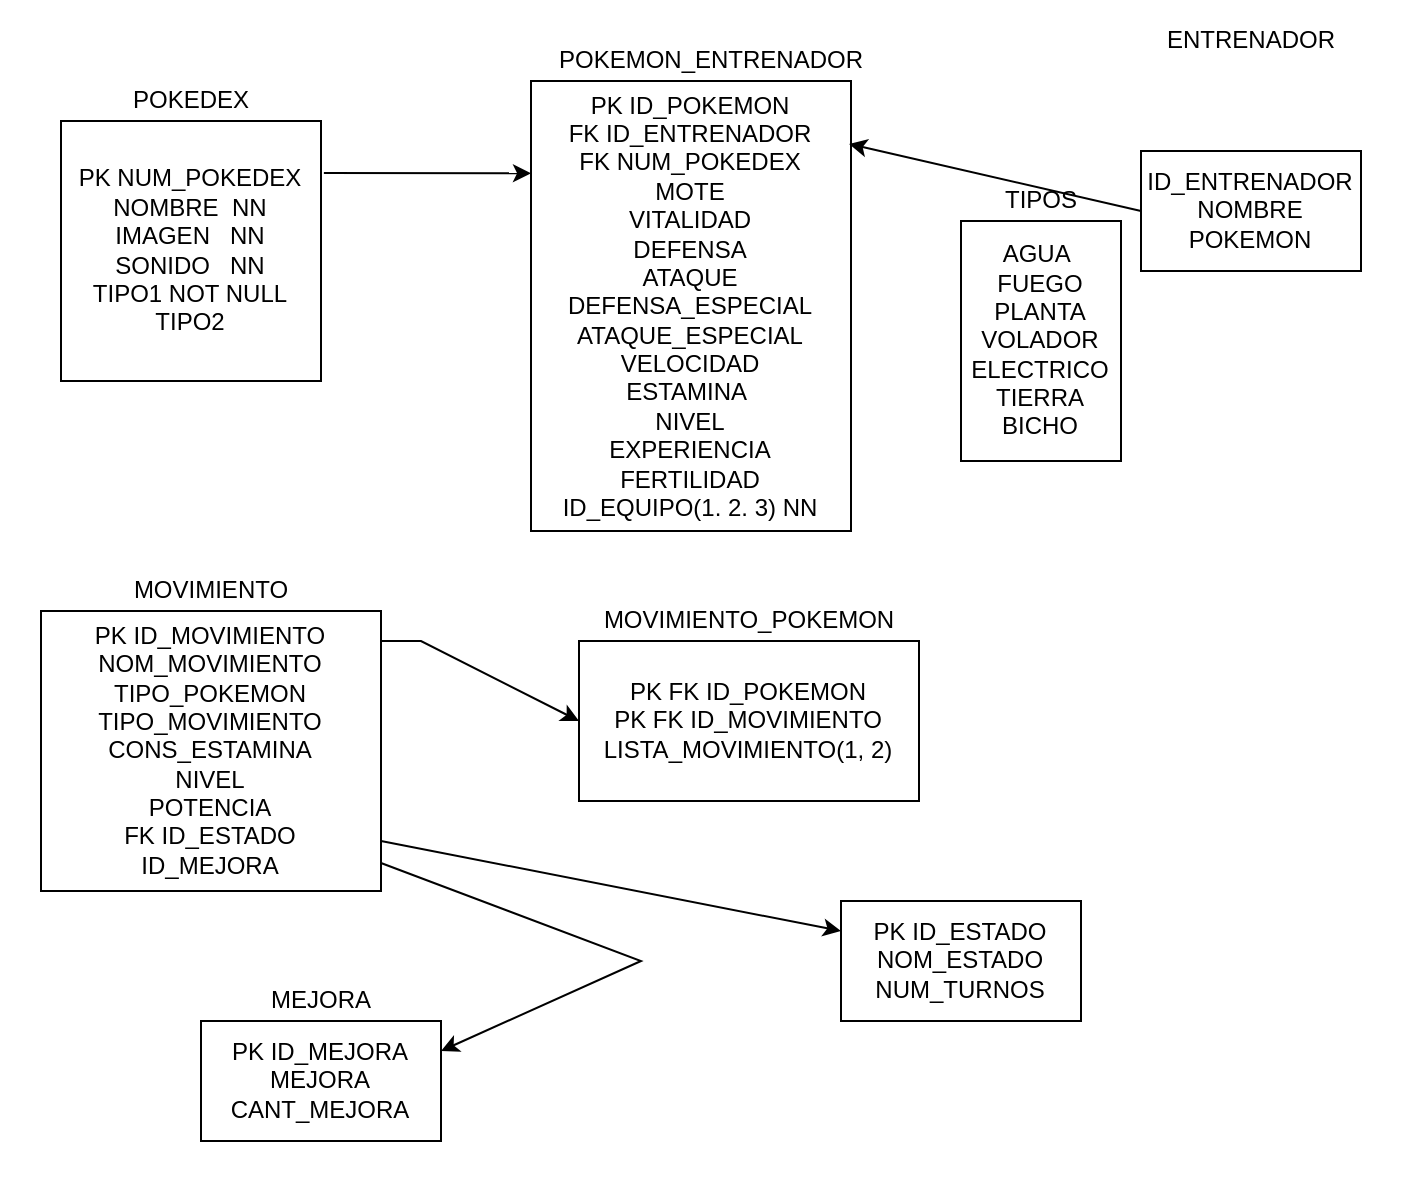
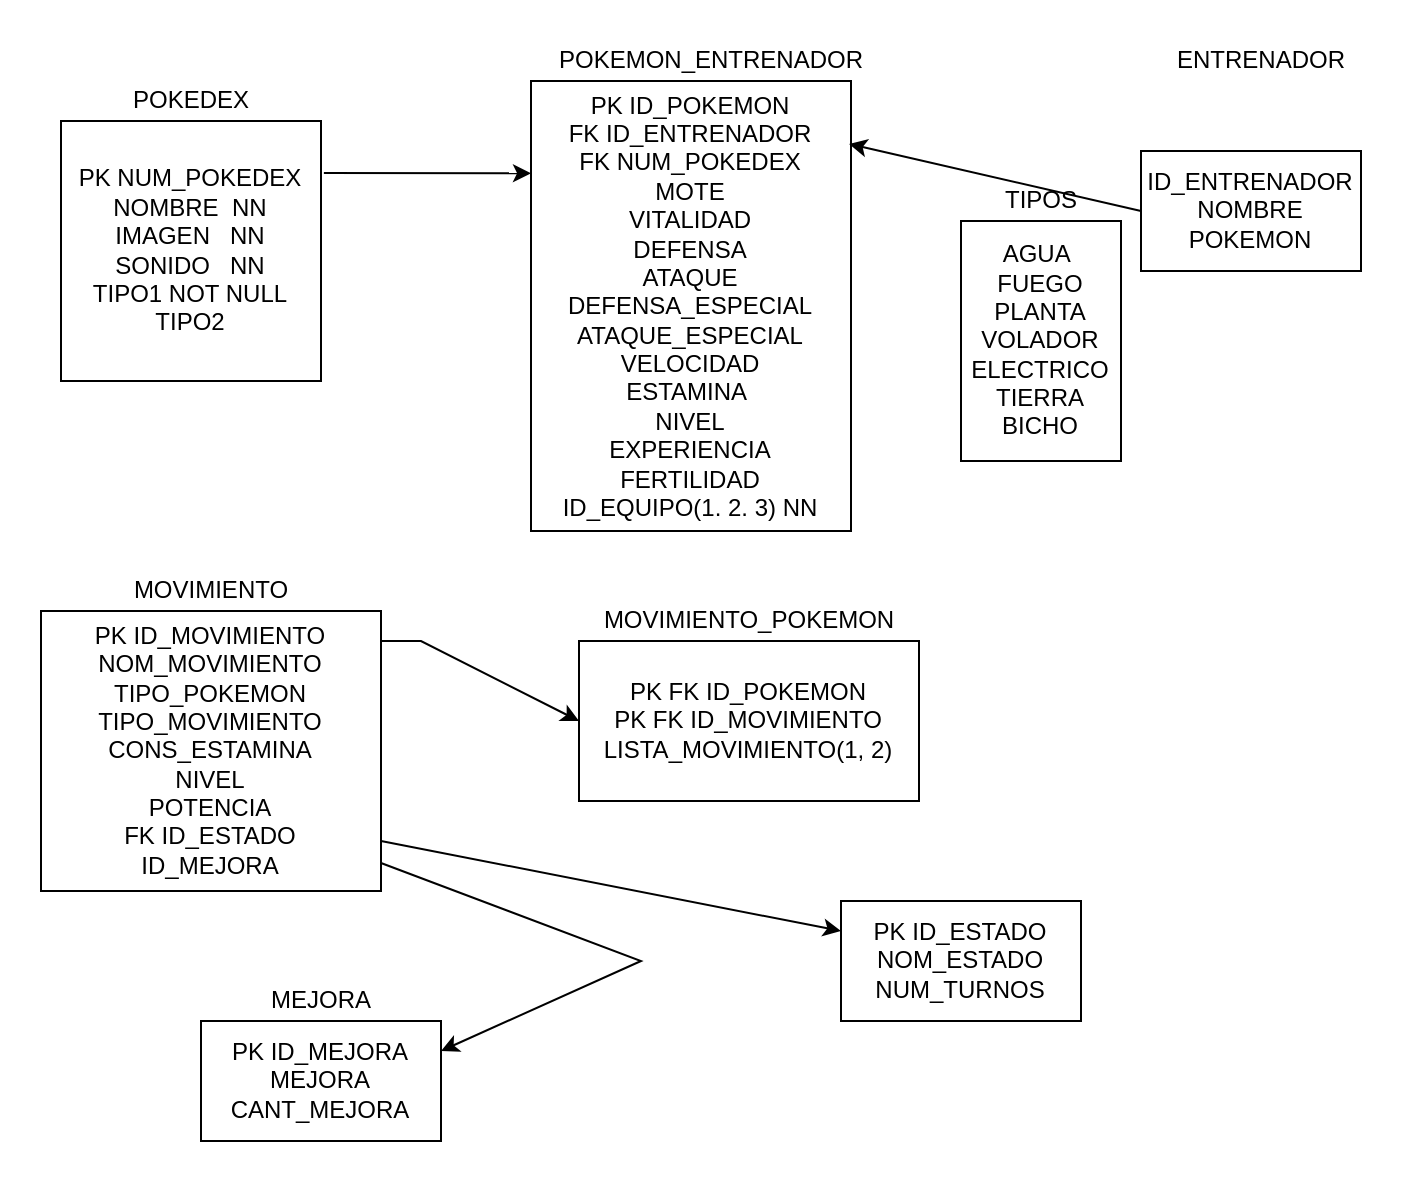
(1251, 41) -> (1261, 61)
